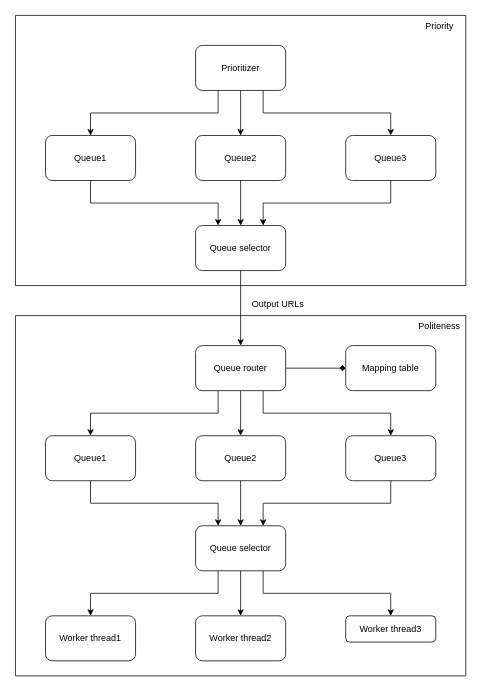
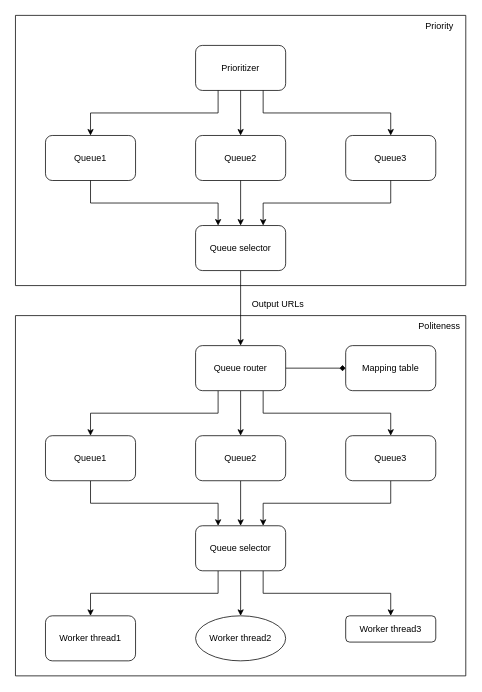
(240, 638) -> (240, 638)
